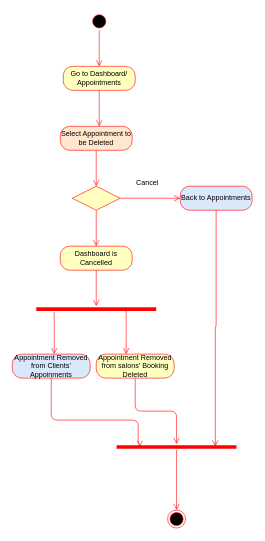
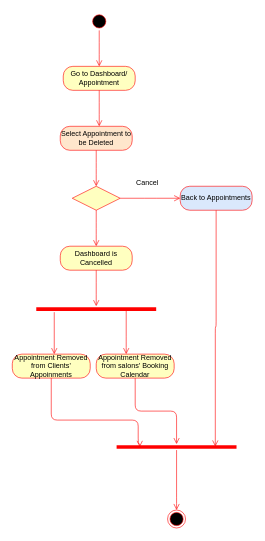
(99, 78) -> (99, 78)
(51, 366) -> (51, 366)
(135, 366) -> (135, 366)
